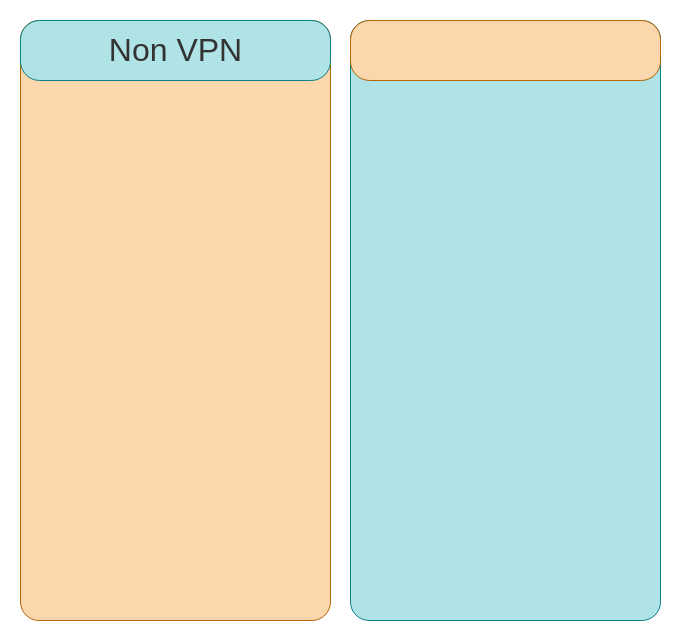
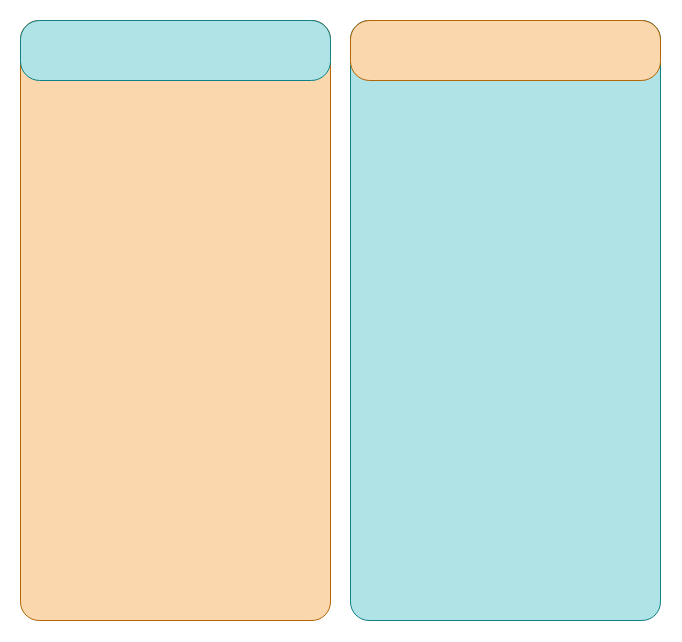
(176, 51) -> none
